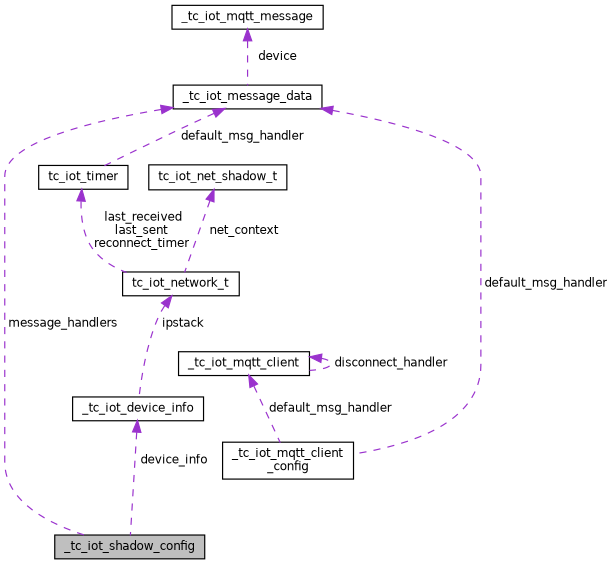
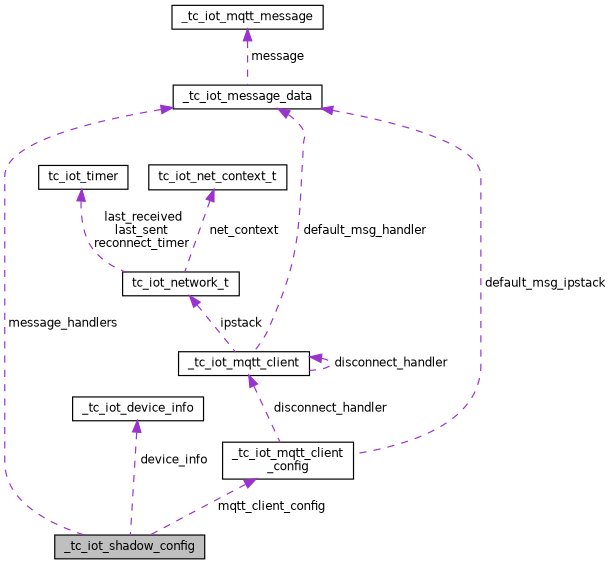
(276, 57) -> (276, 57)
(159, 139) -> (297, 234)
(218, 177) -> (218, 177)
(544, 284) -> (544, 284)
(147, 350) -> (216, 329)
(329, 409) -> (329, 409)
none -> (197, 510)
